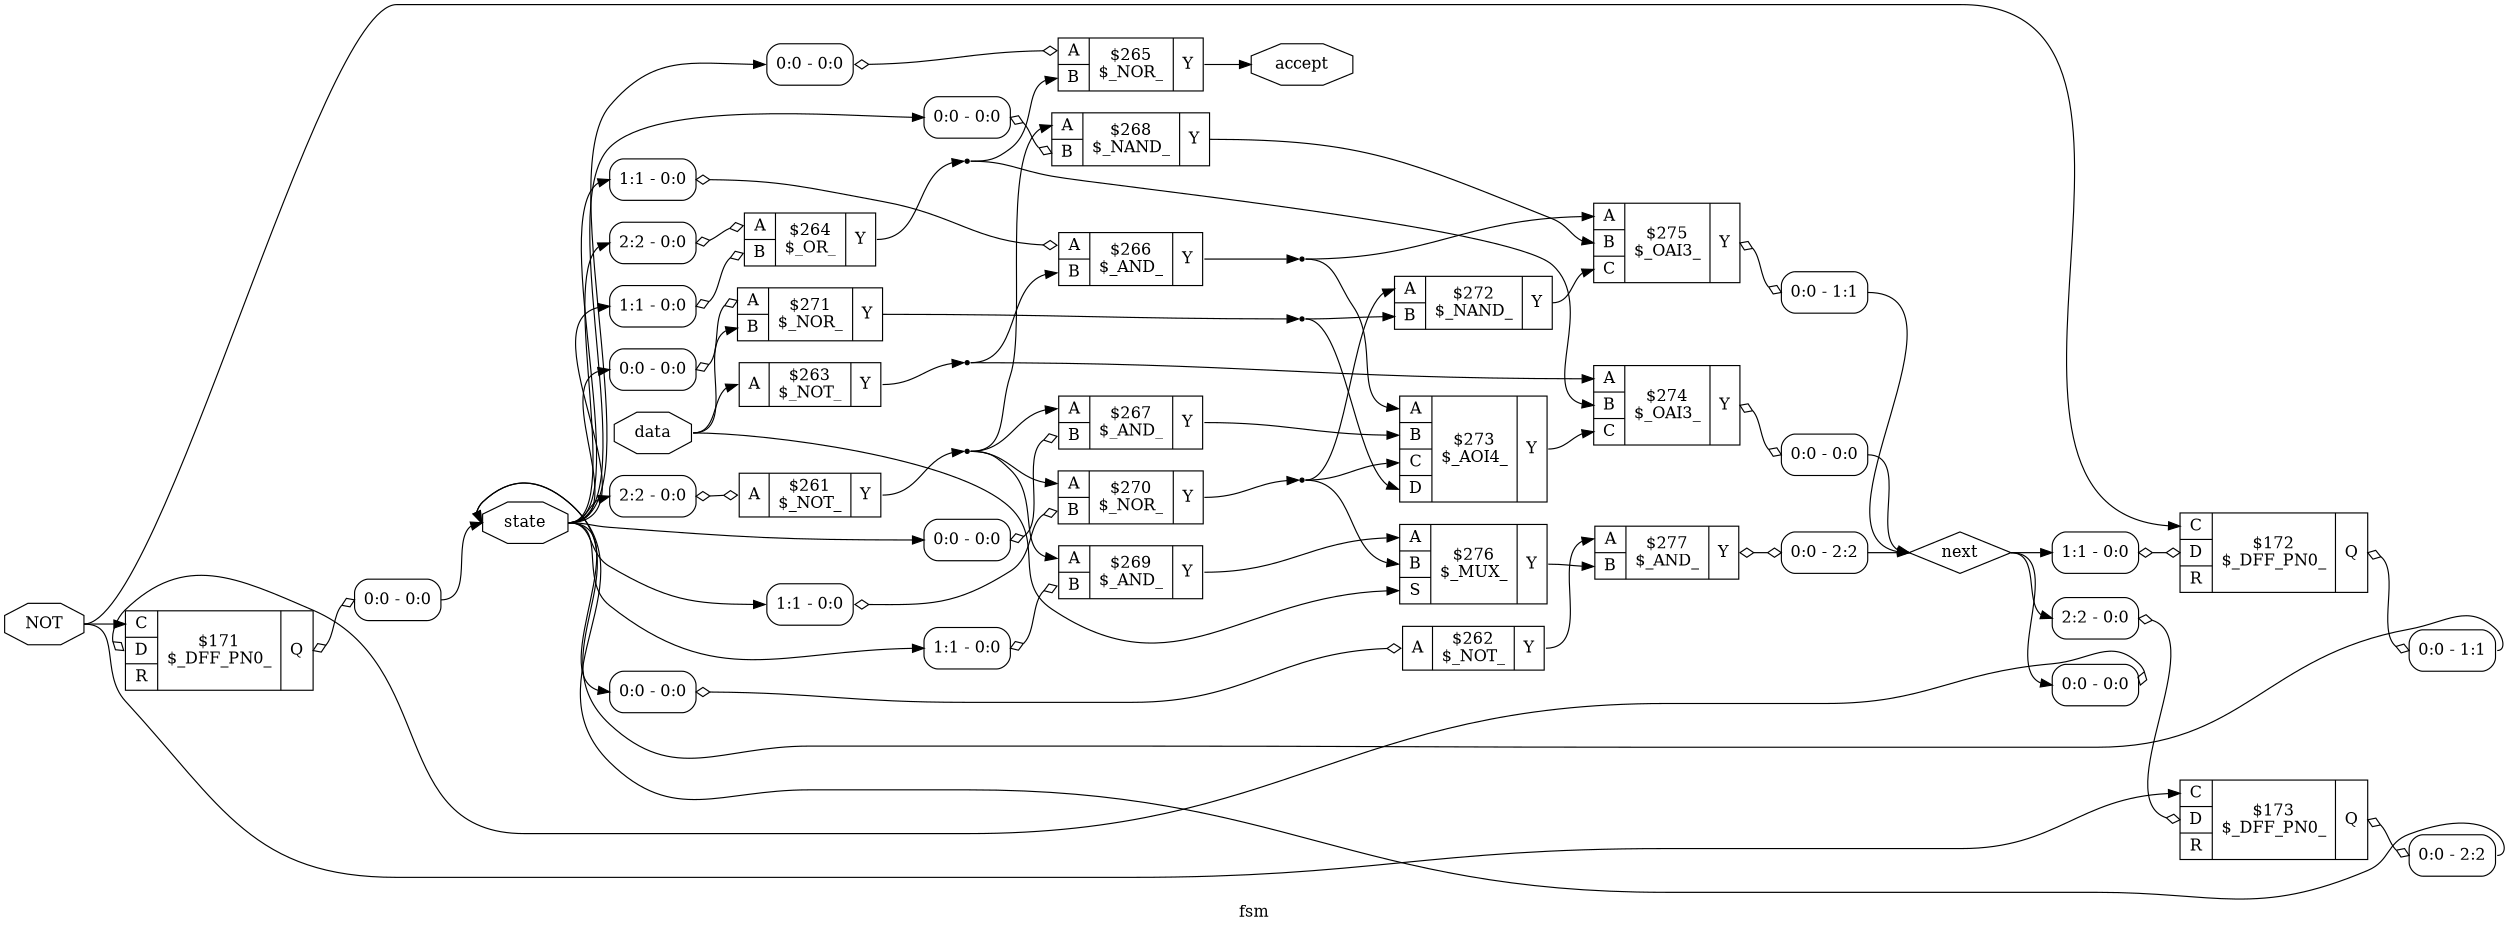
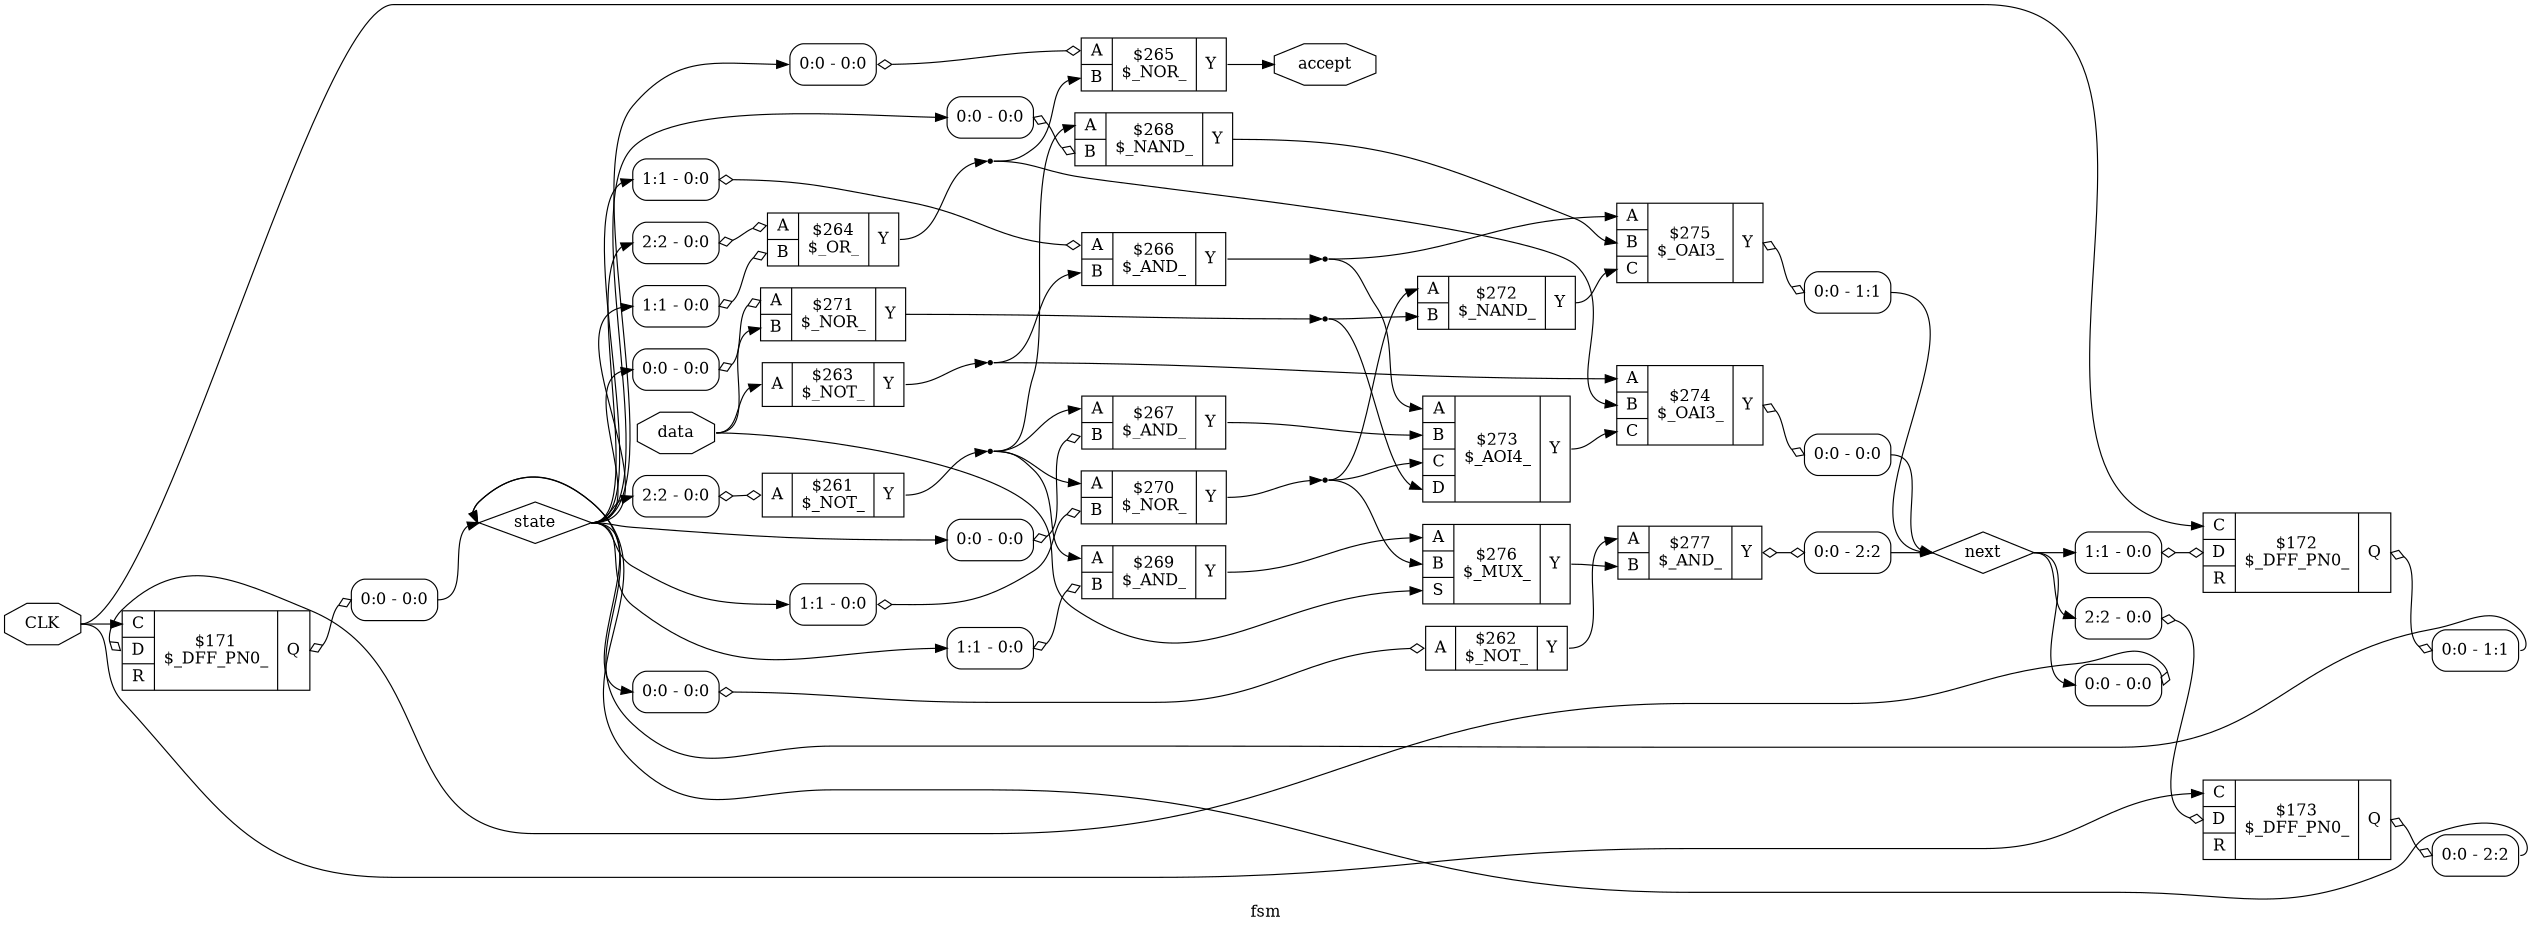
(525, 523) -> (535, 523)
(44, 624) -> (43, 624)
